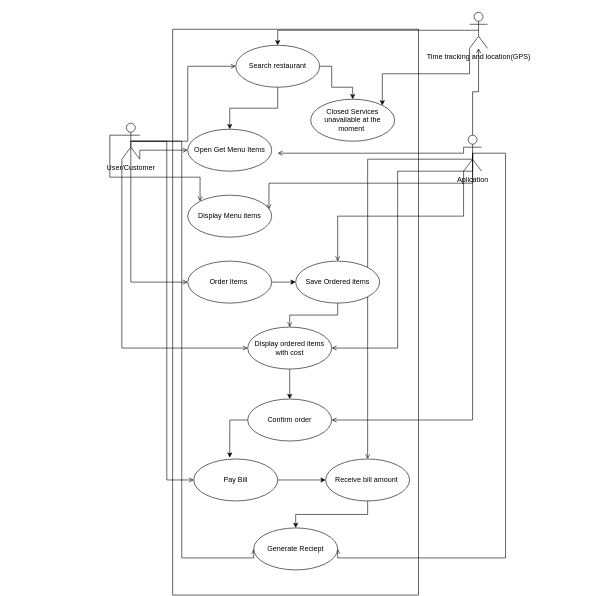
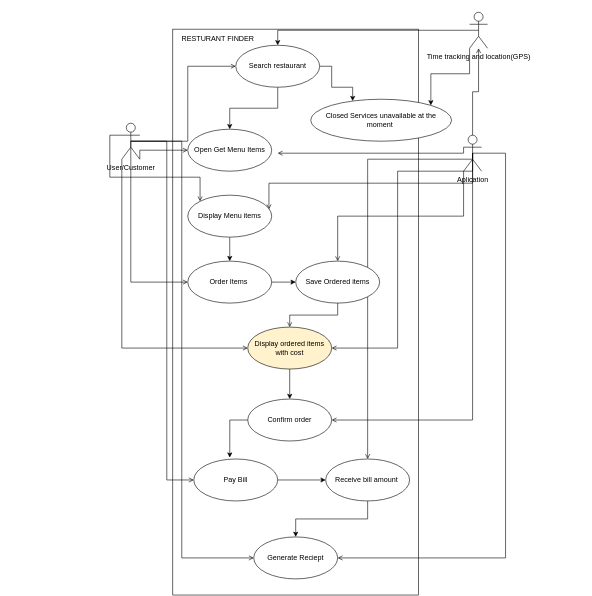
none -> (218, 39)
(353, 120) -> (381, 120)
none -> (230, 255)
(290, 348) -> (290, 348)
(296, 549) -> (296, 558)
